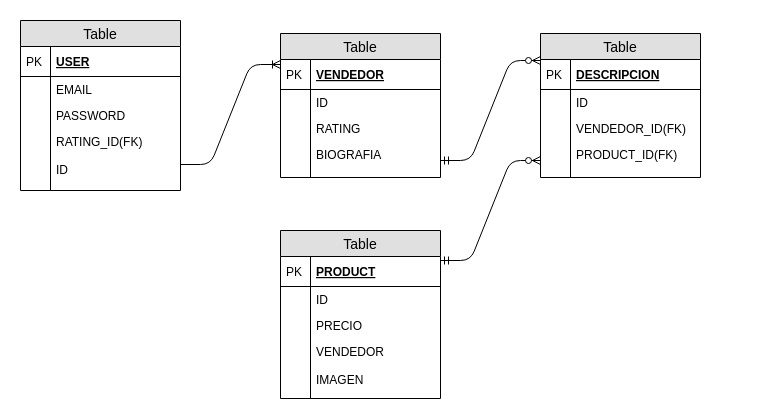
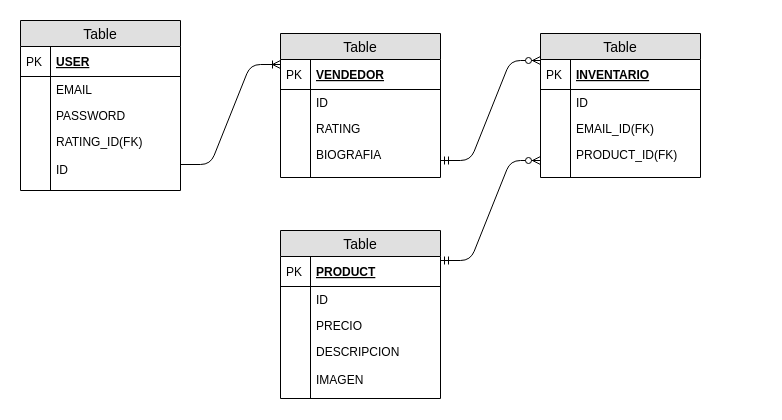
(613, 75) -> (610, 75)
(626, 129) -> (616, 129)
(343, 352) -> (353, 352)
